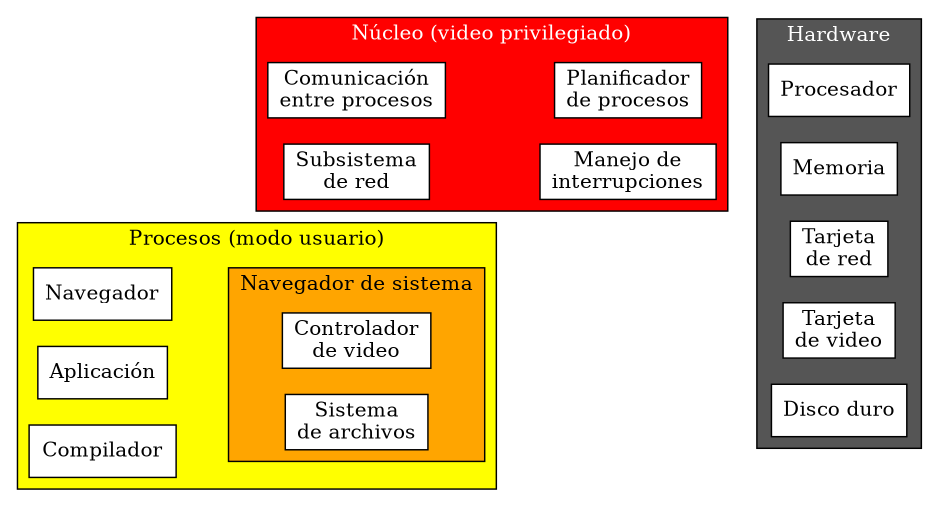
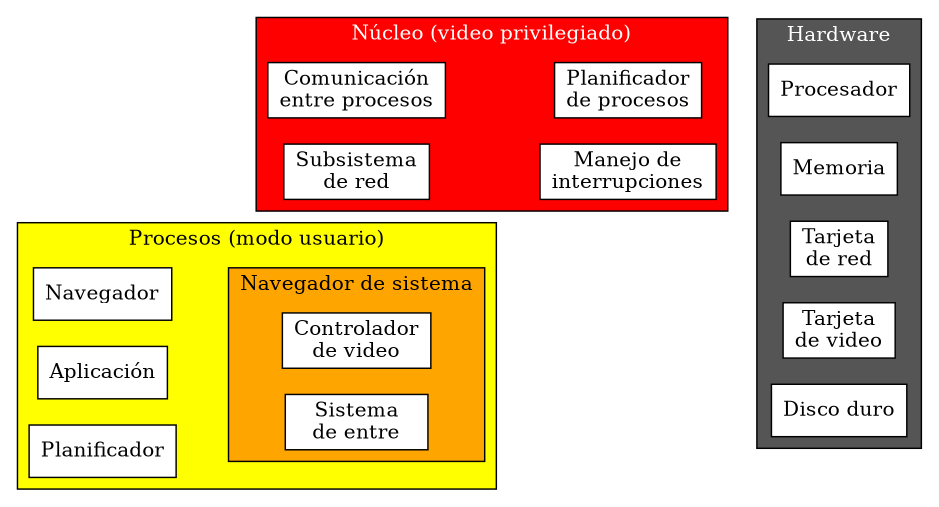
(357, 422) -> (357, 422)
(103, 451) -> (103, 451)
